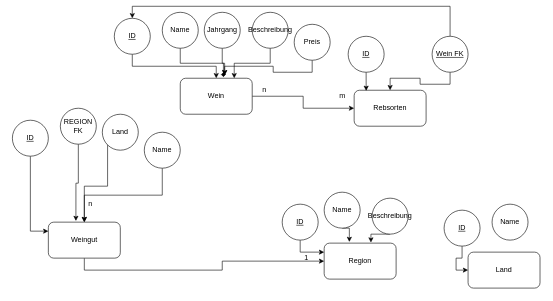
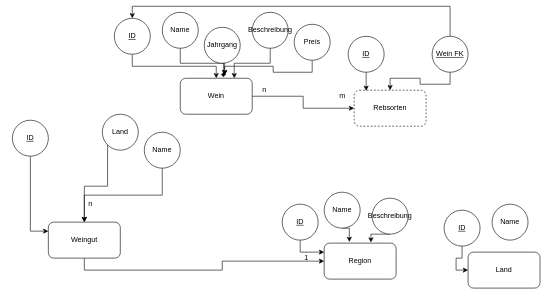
(222, 30) -> (222, 45)
(390, 108) -> (390, 108)
(78, 126) -> none
(78, 183) -> none
